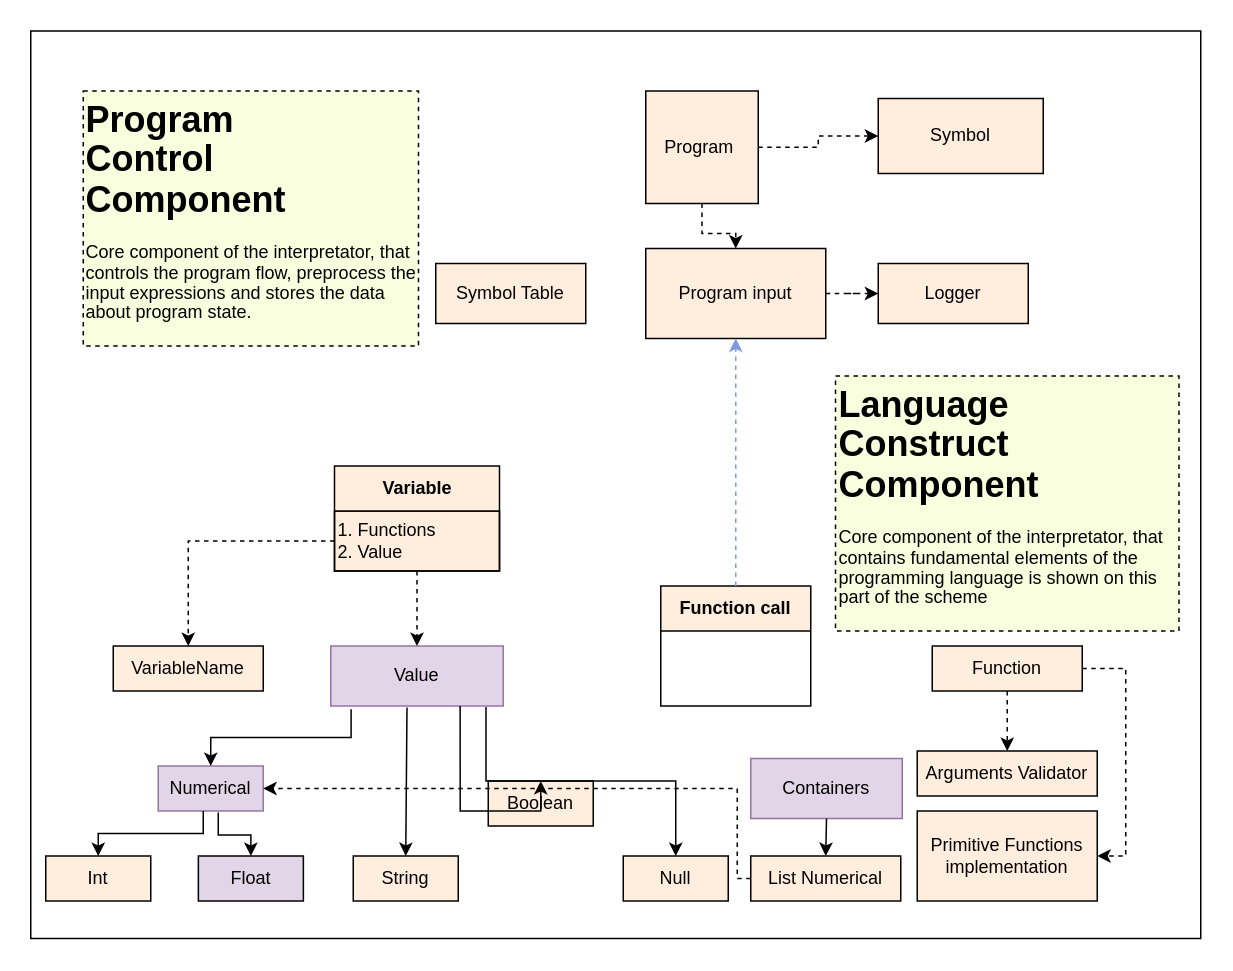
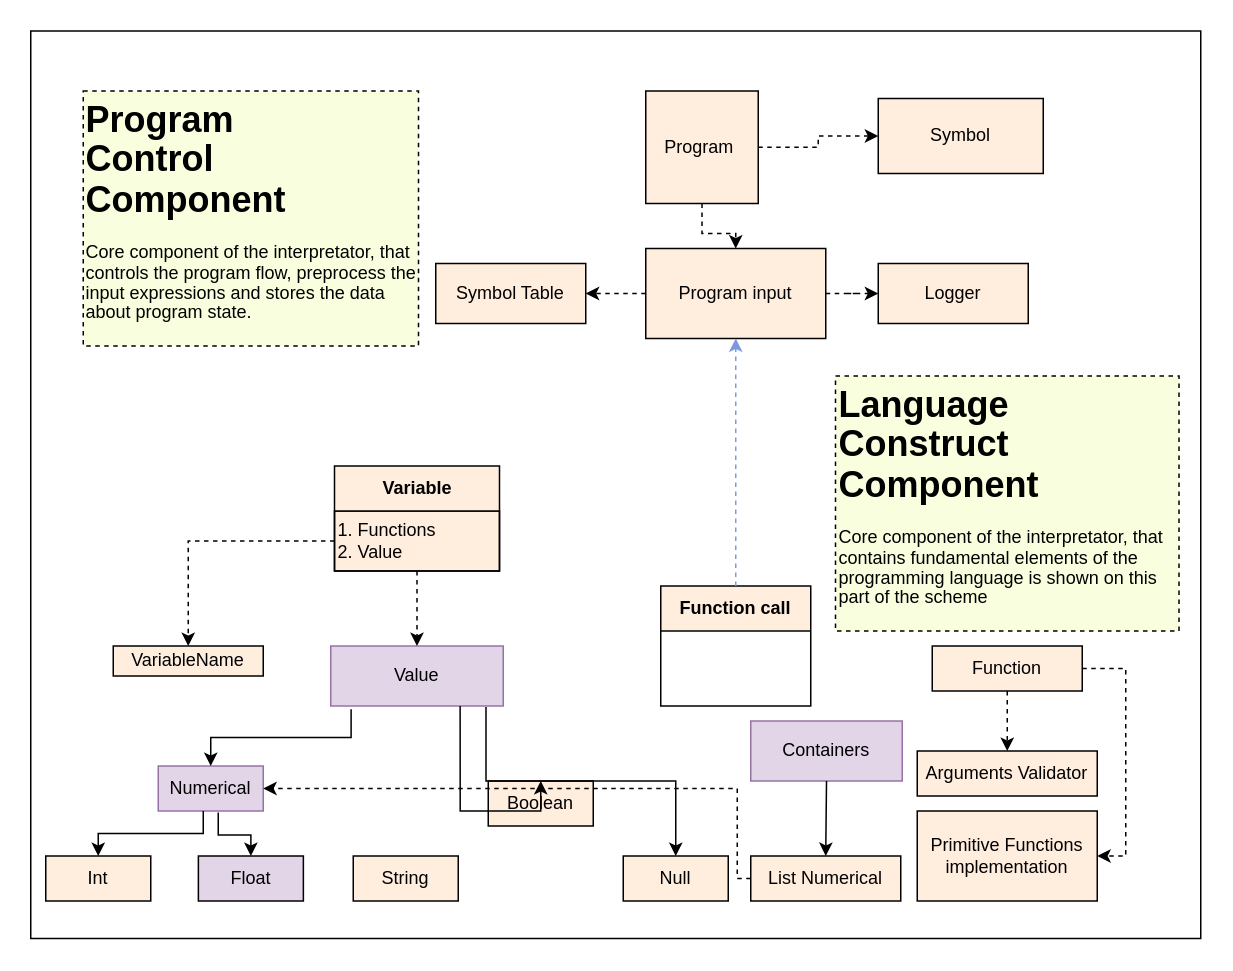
none -> (621, 293)
(188, 668) -> (188, 661)
(406, 777) -> none
(827, 788) -> (827, 751)
